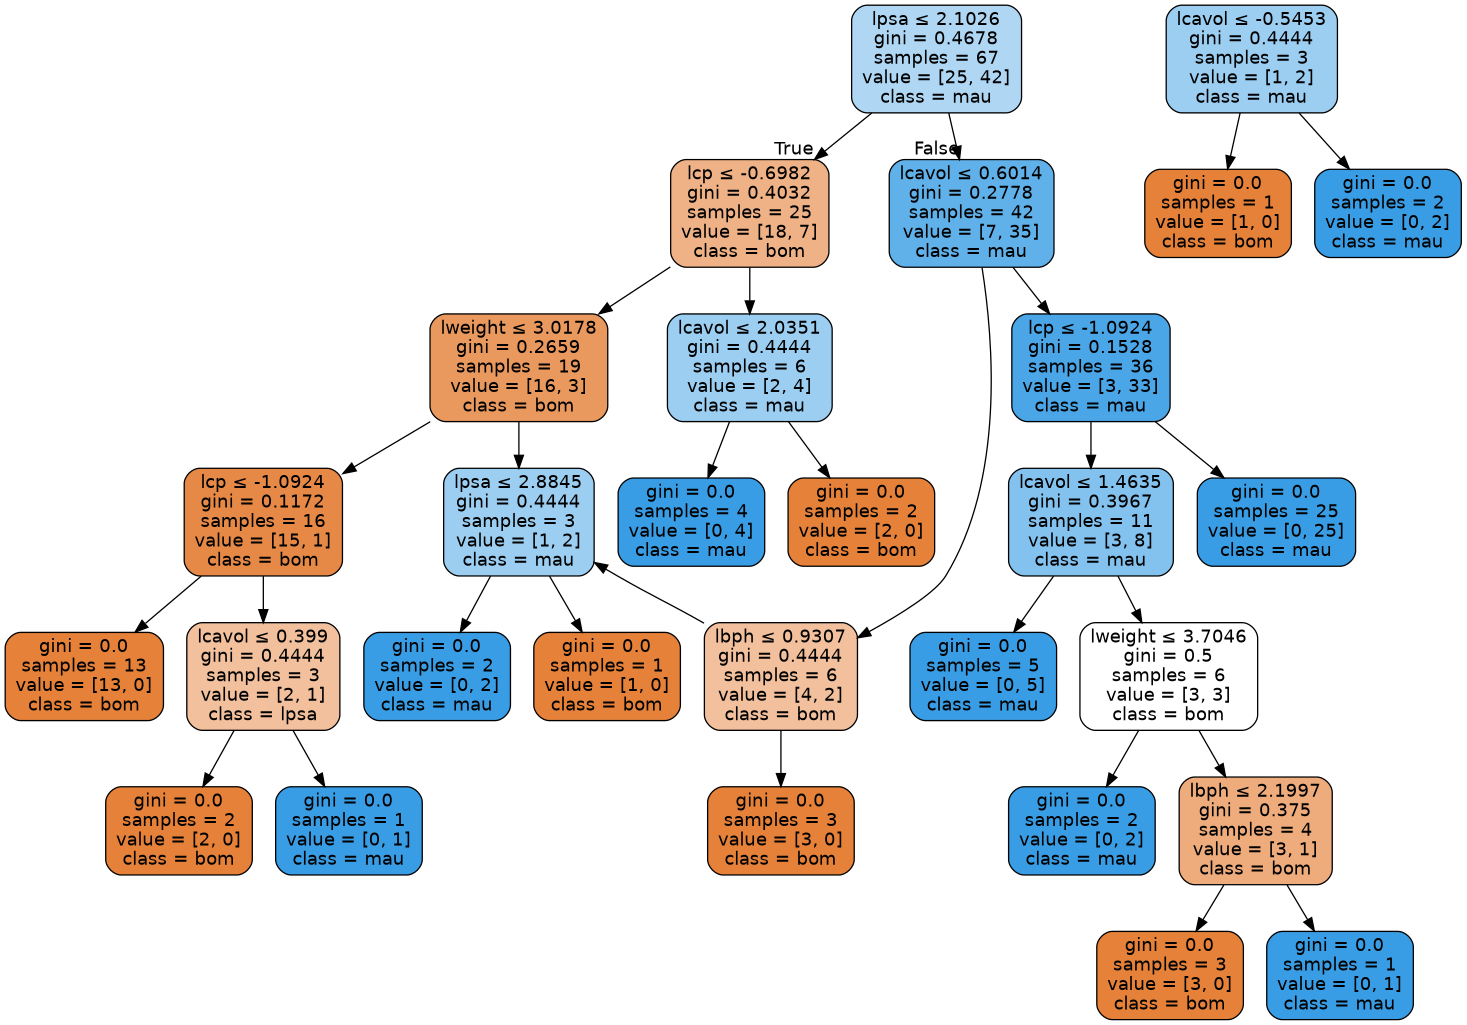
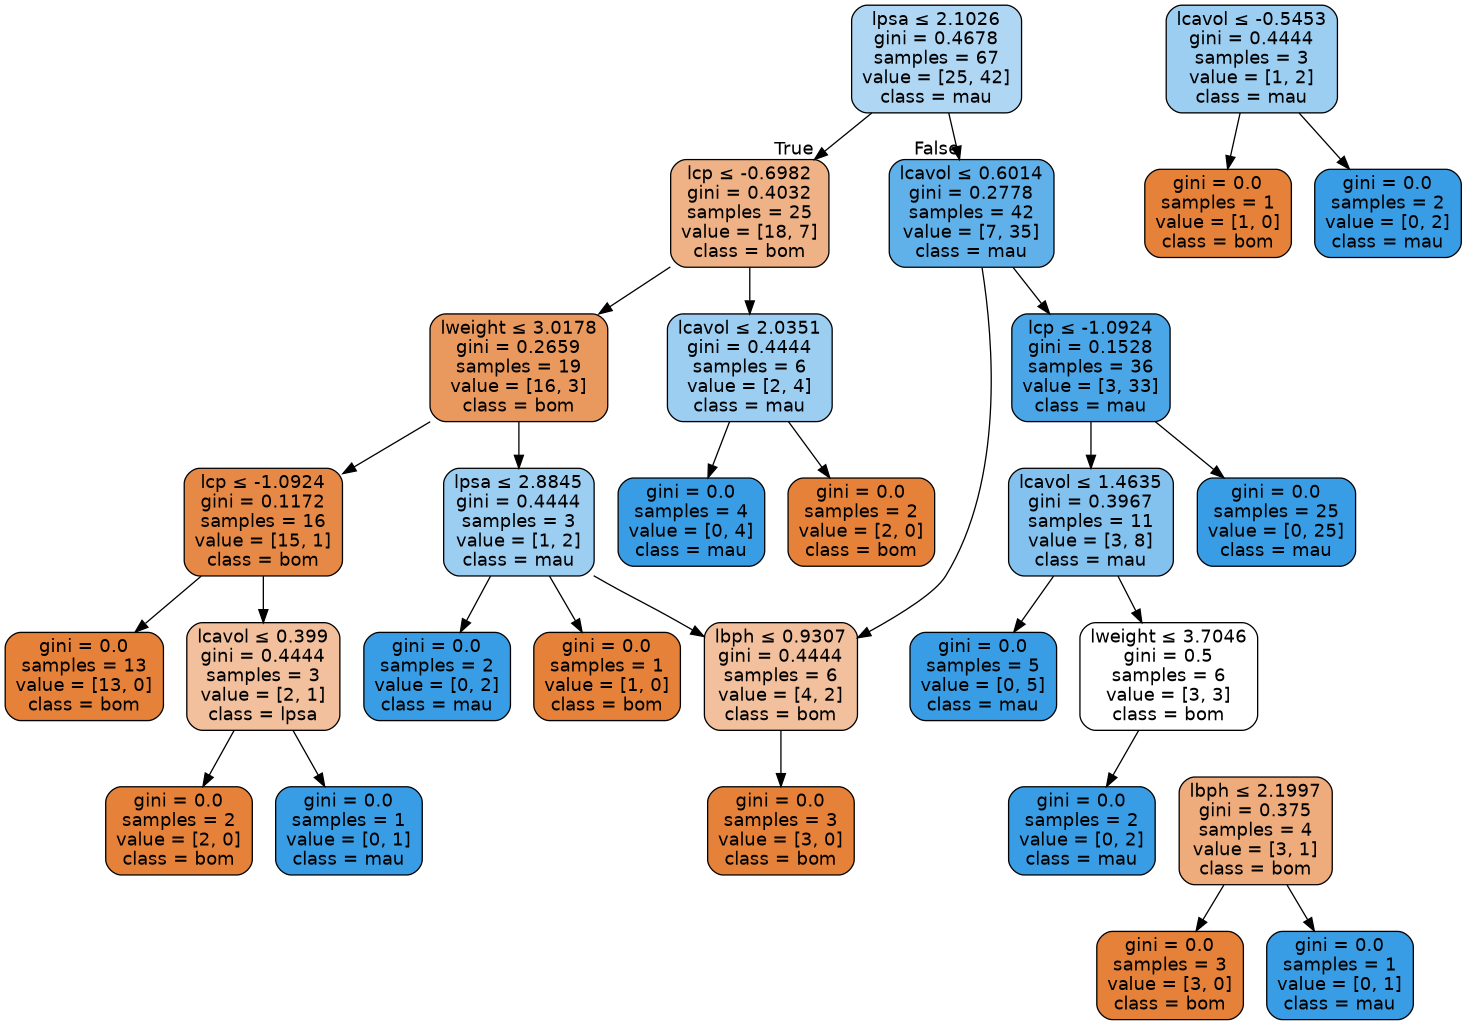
(655, 596) -> (643, 603)
(1209, 748) -> none
